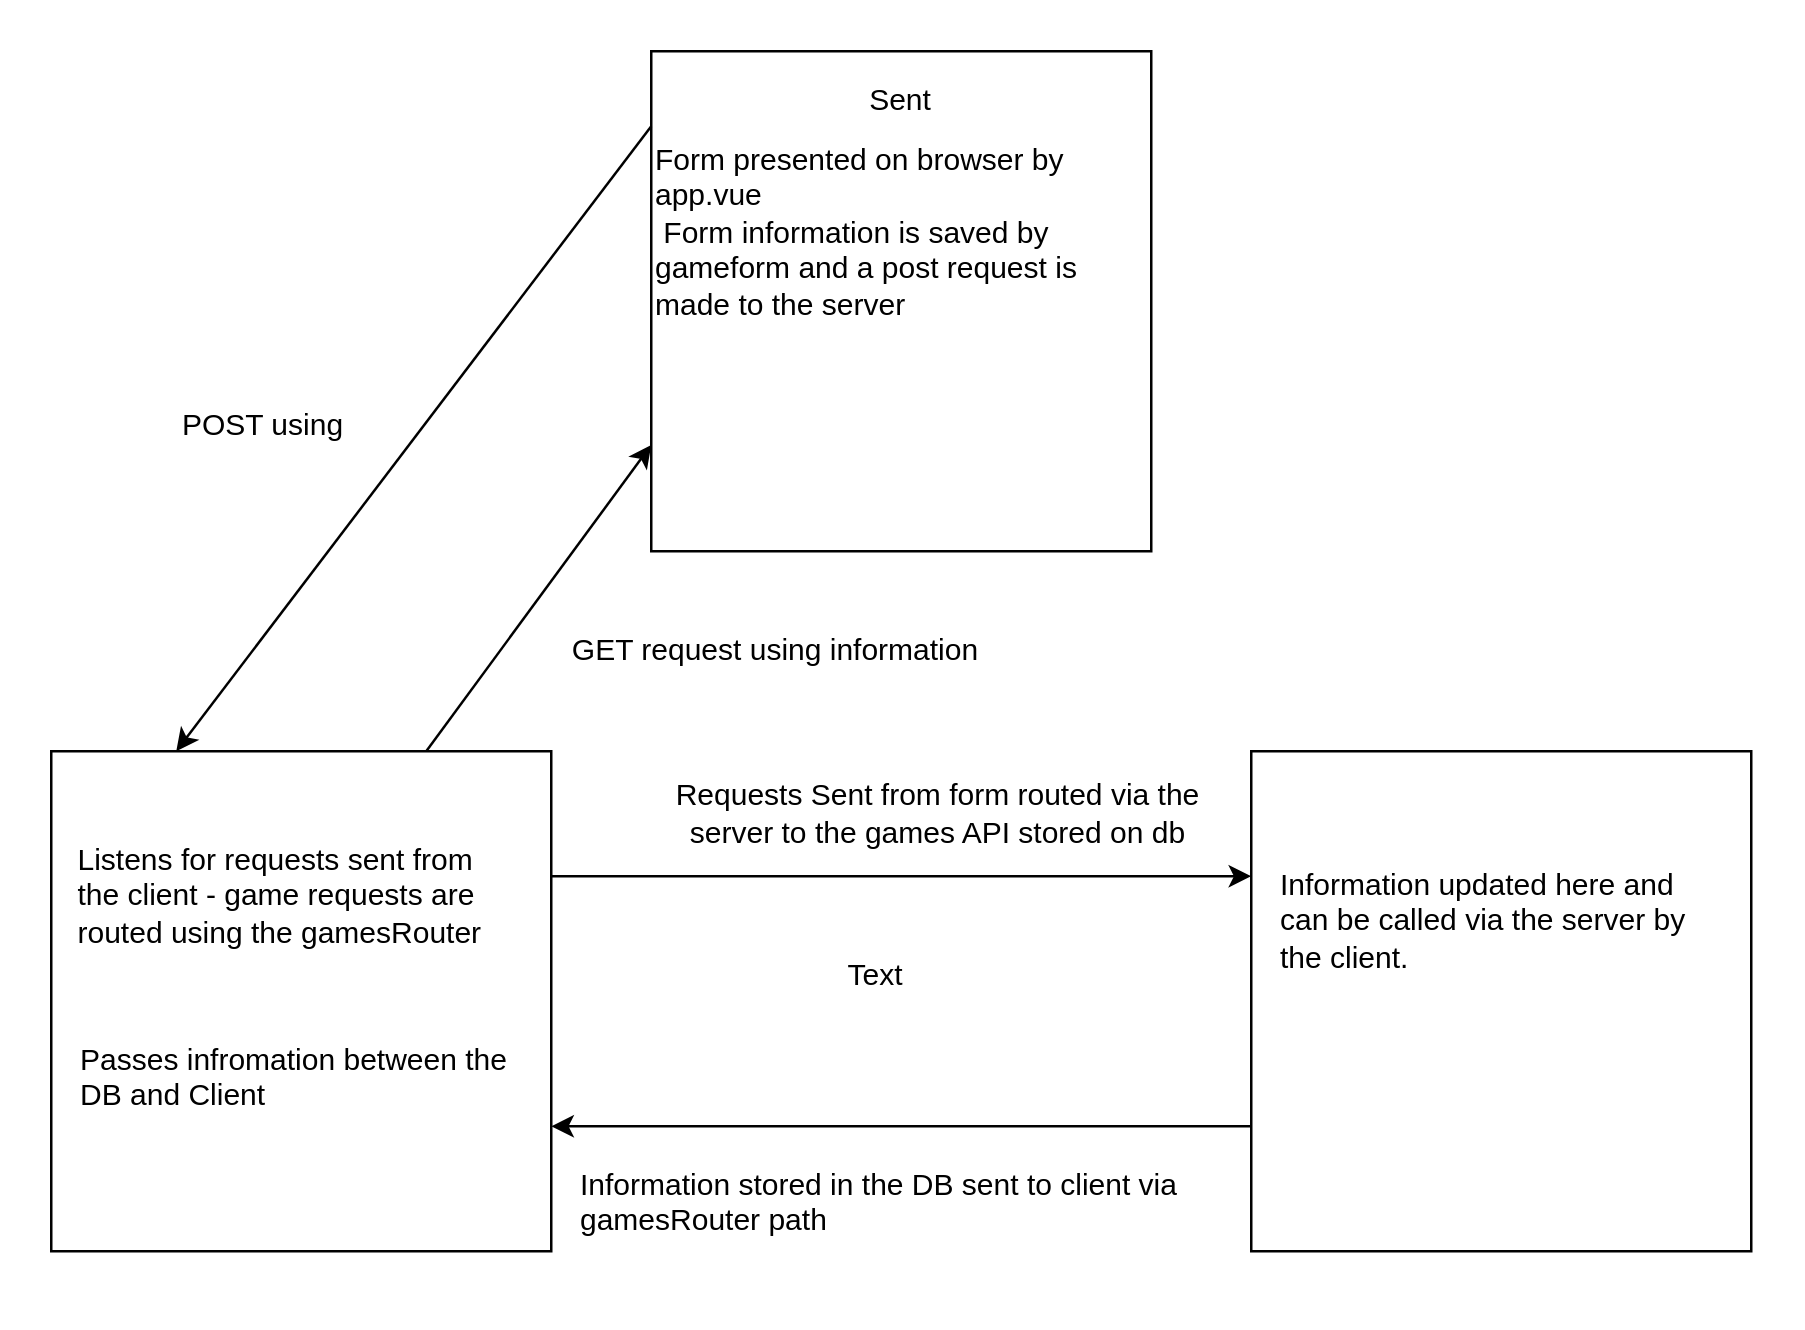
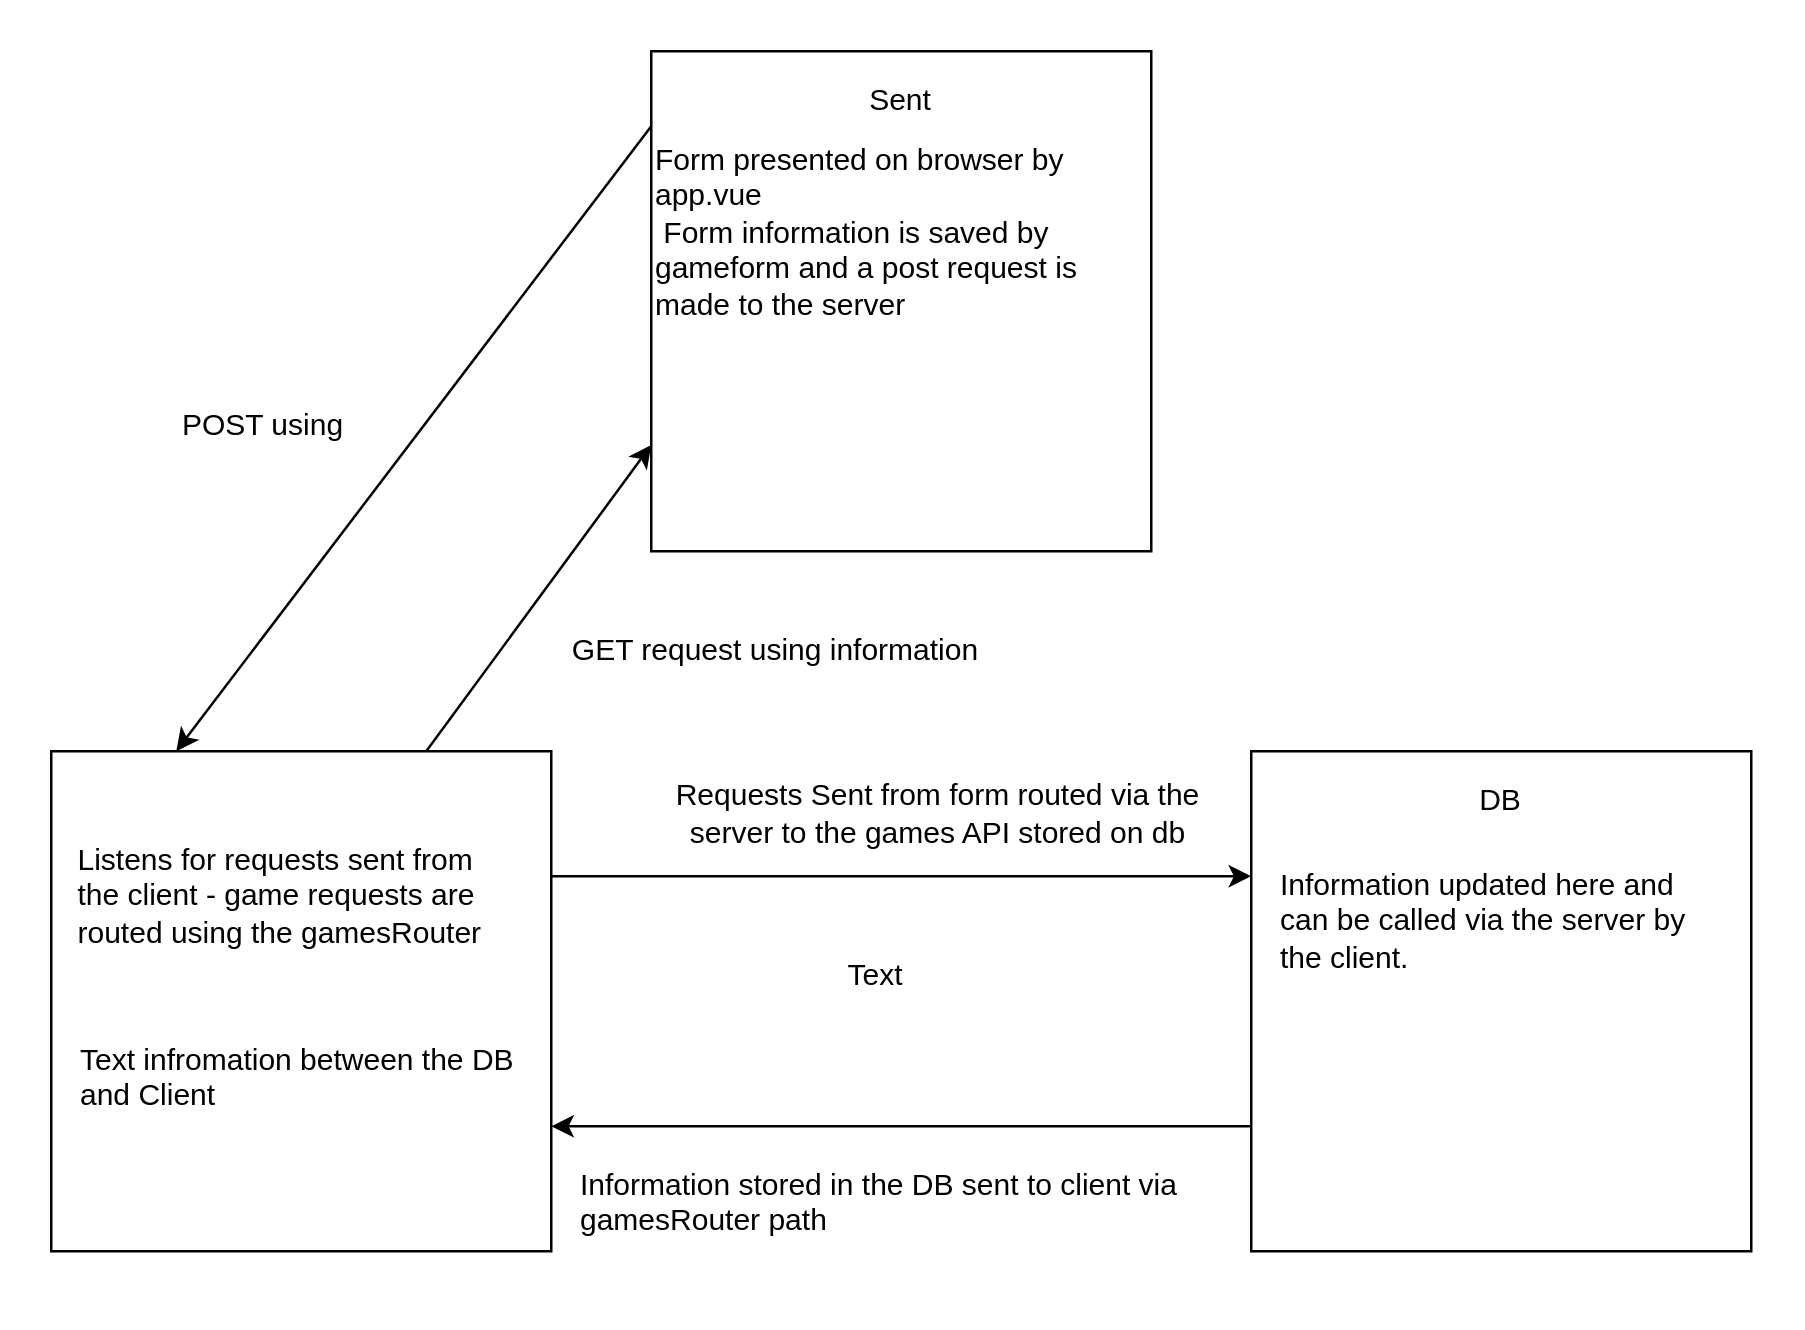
none -> (1501, 801)
(304, 1080) -> (304, 1080)
